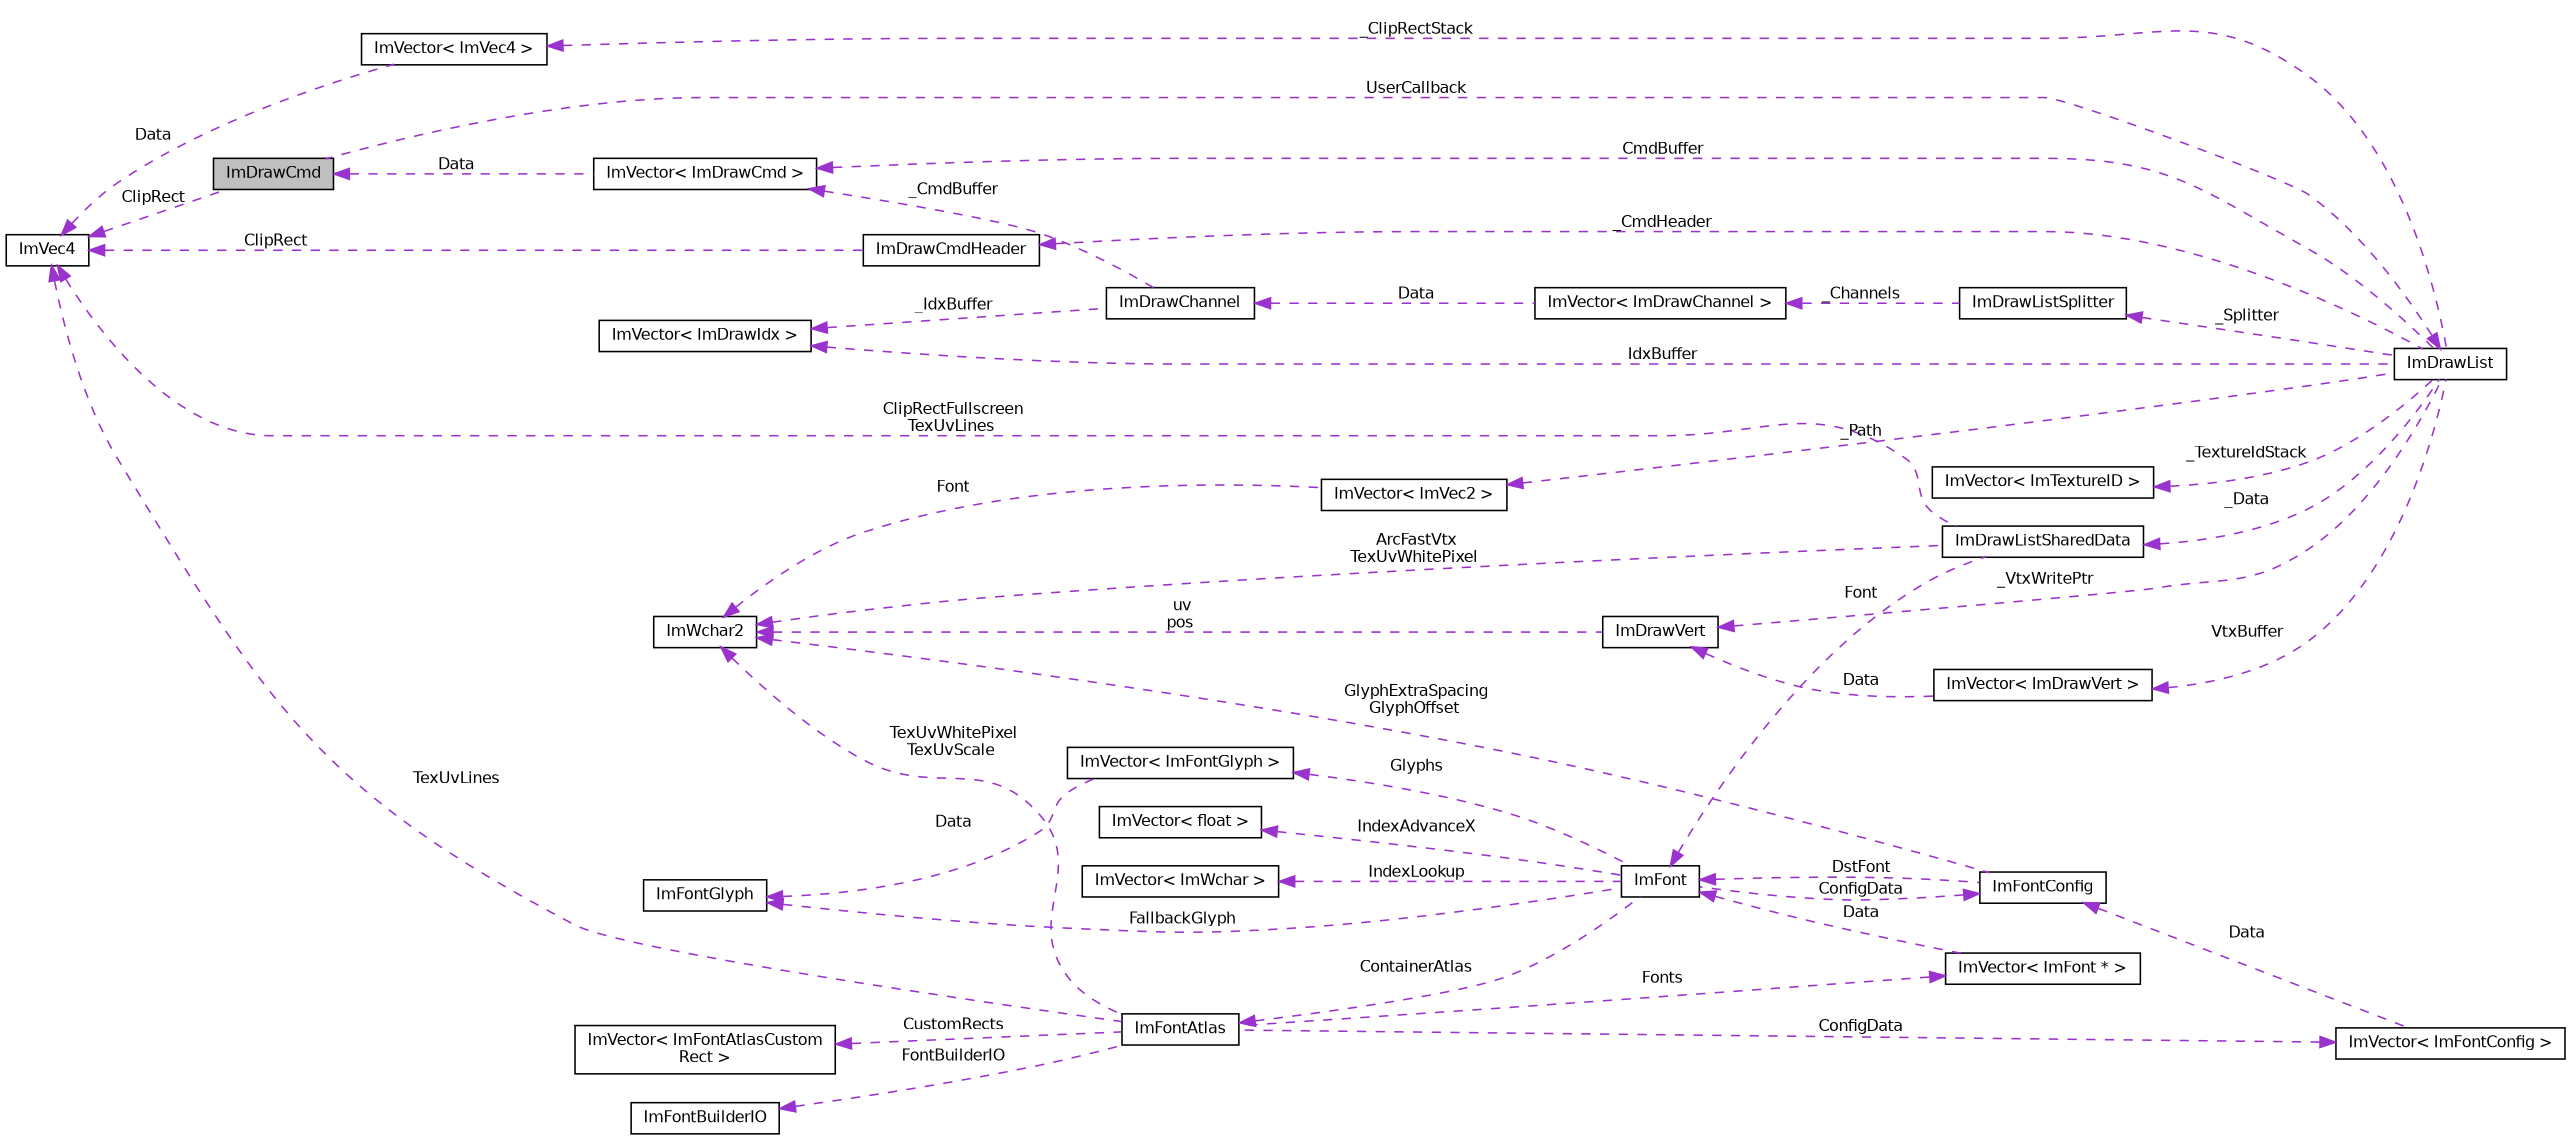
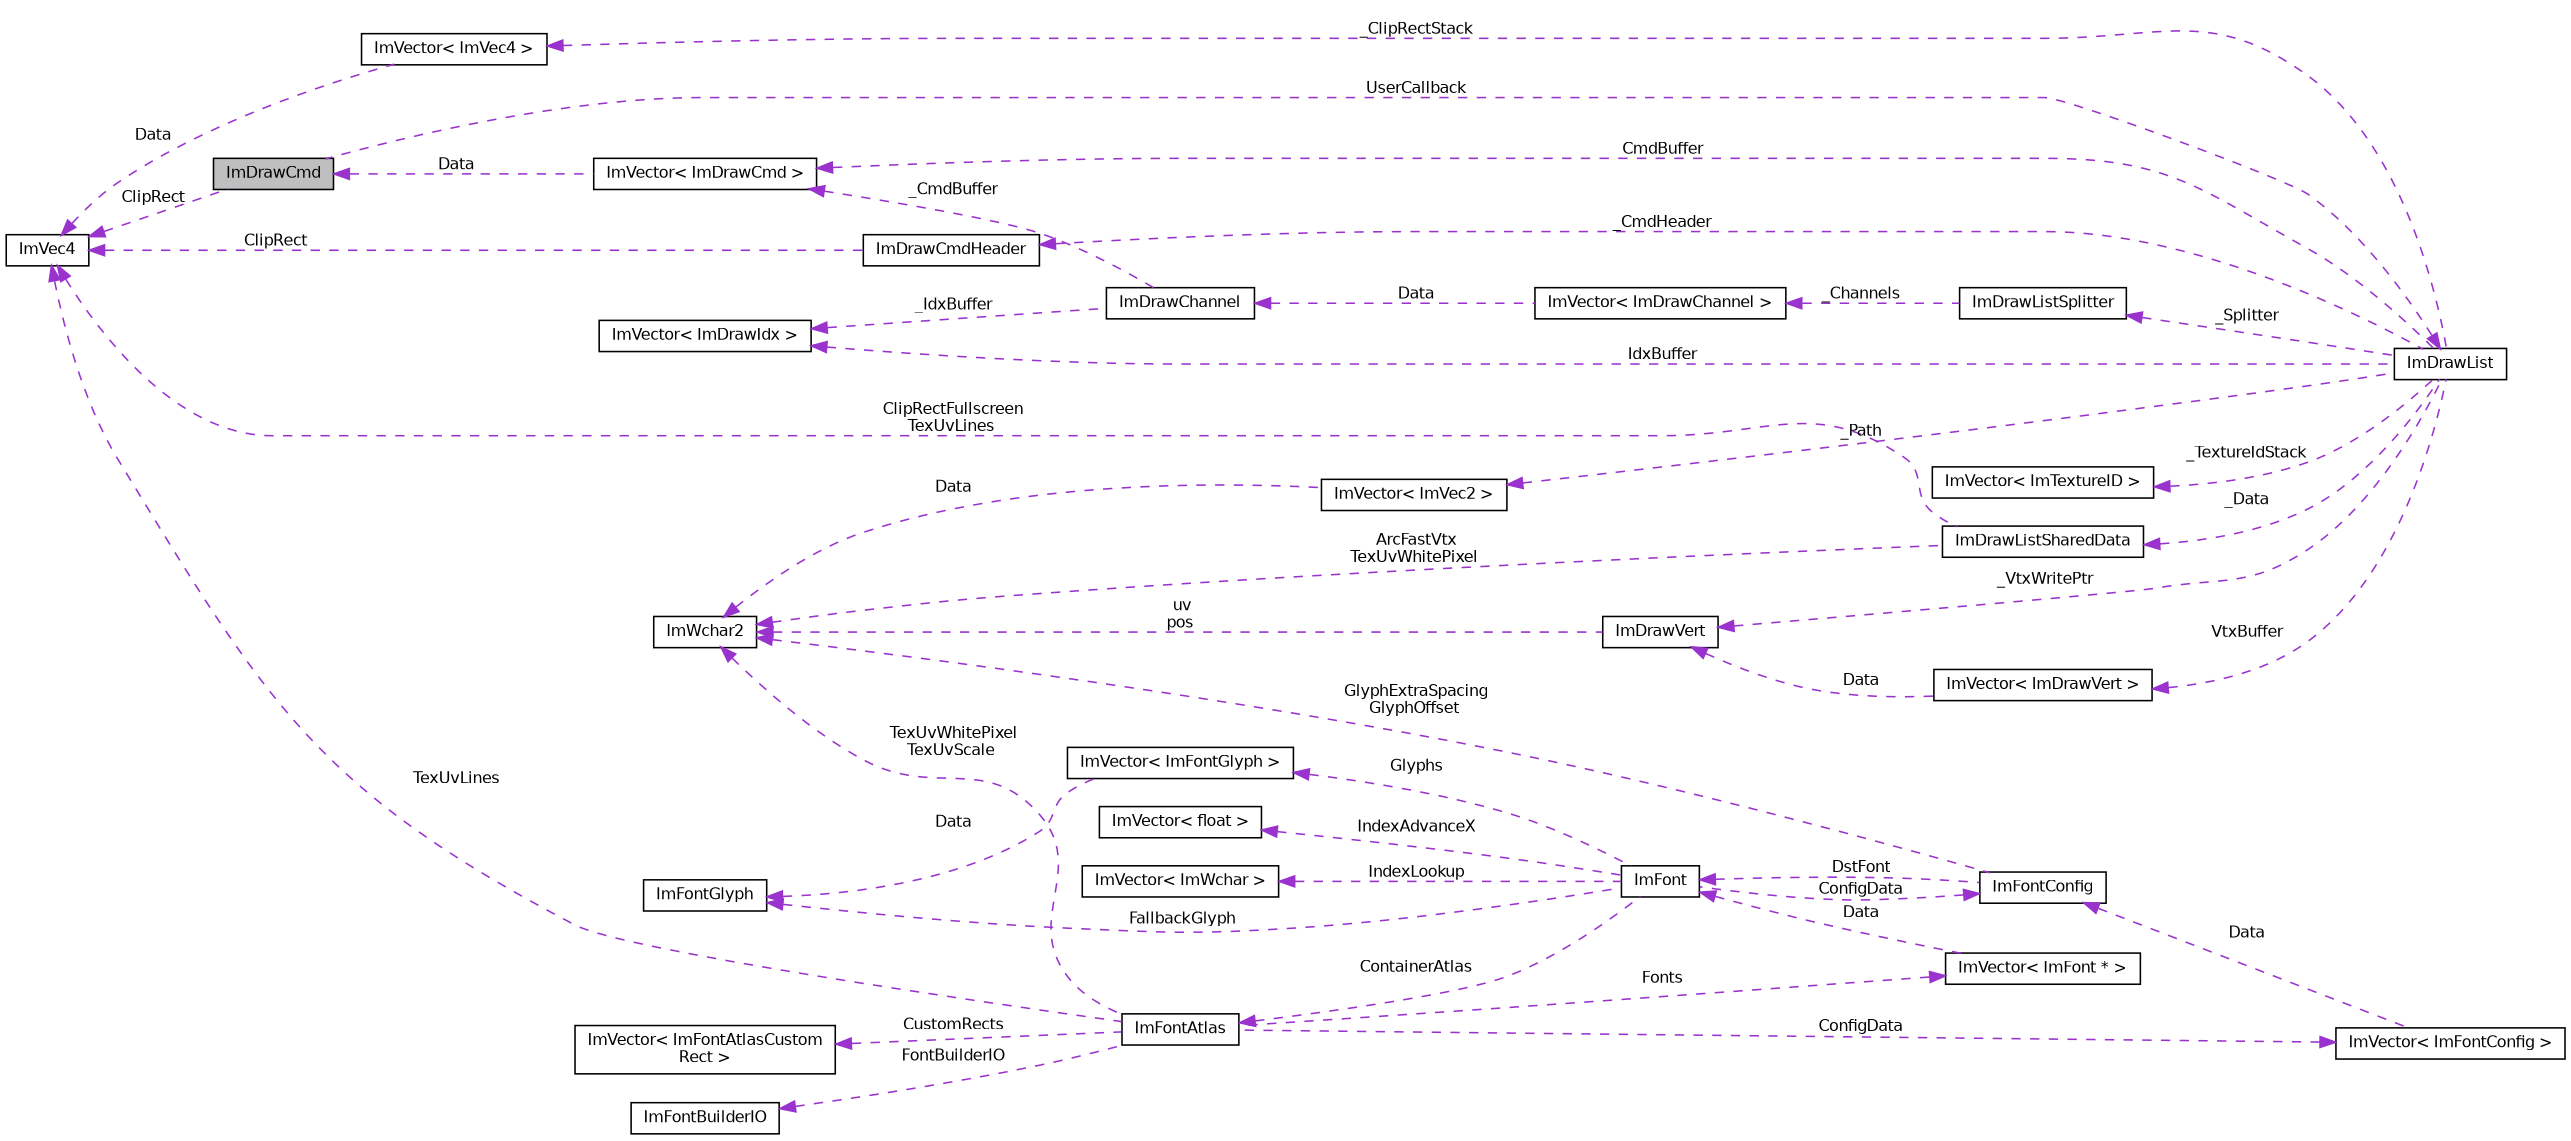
(951, 488) -> (951, 488)
(1808, 678) -> none
